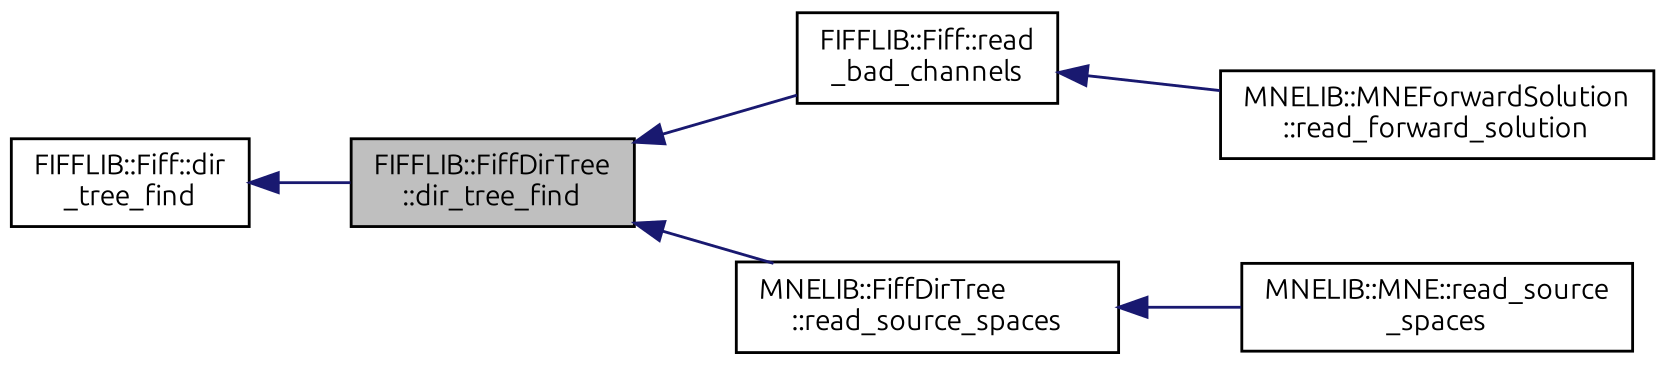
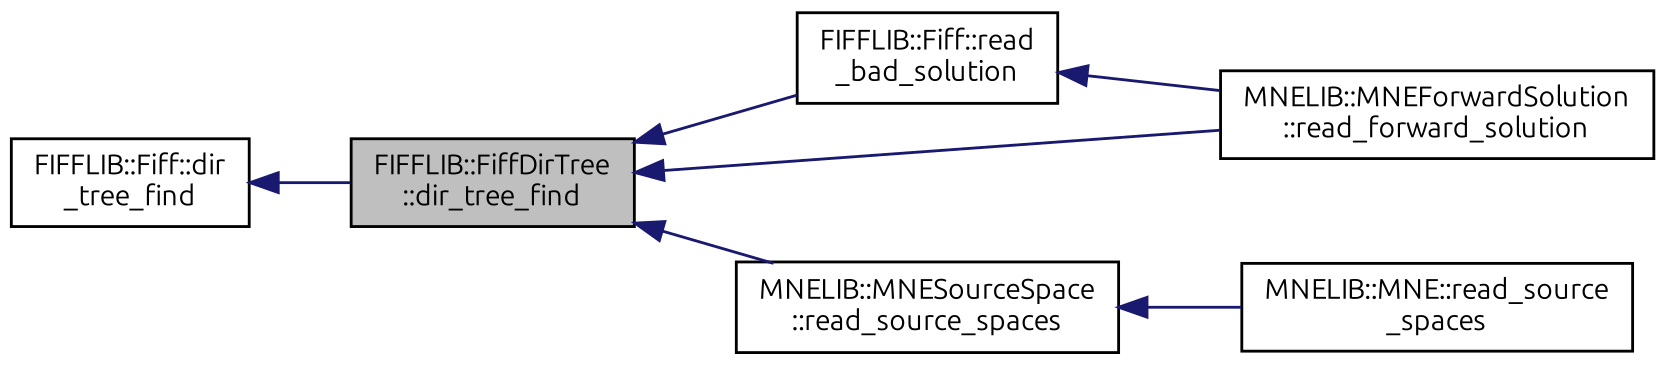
(927, 58) -> (927, 58)
none -> (942, 150)
(927, 307) -> (927, 307)
